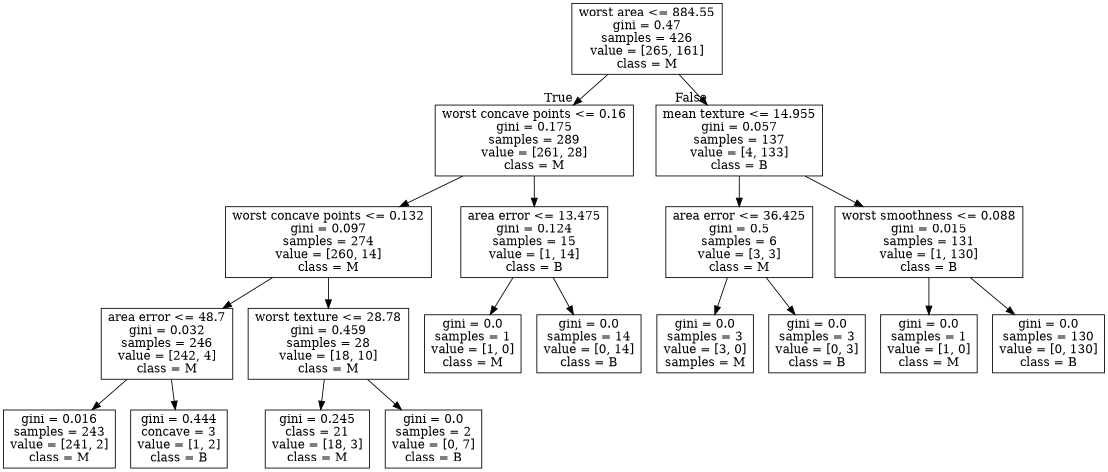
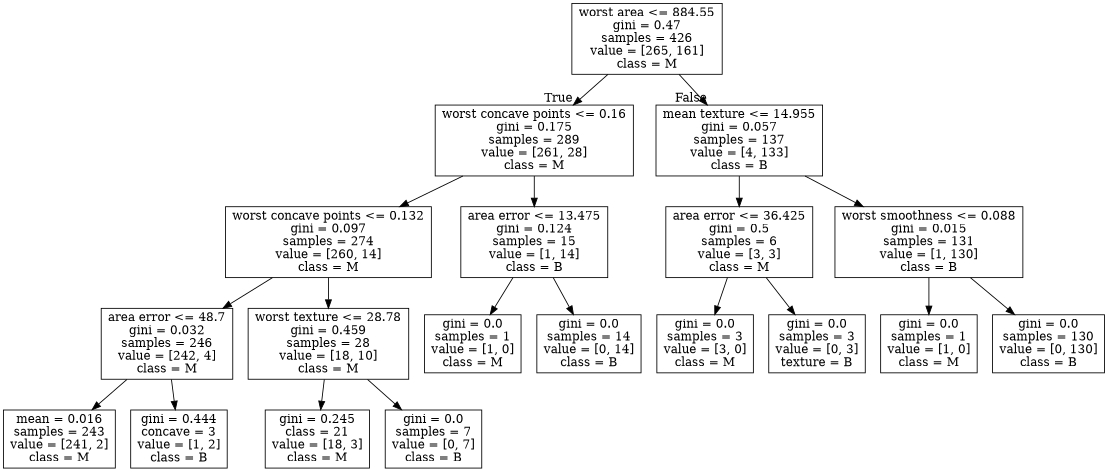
(705, 344) -> (705, 344)
(817, 344) -> (817, 344)
(59, 439) -> (59, 439)
(433, 439) -> (433, 439)
